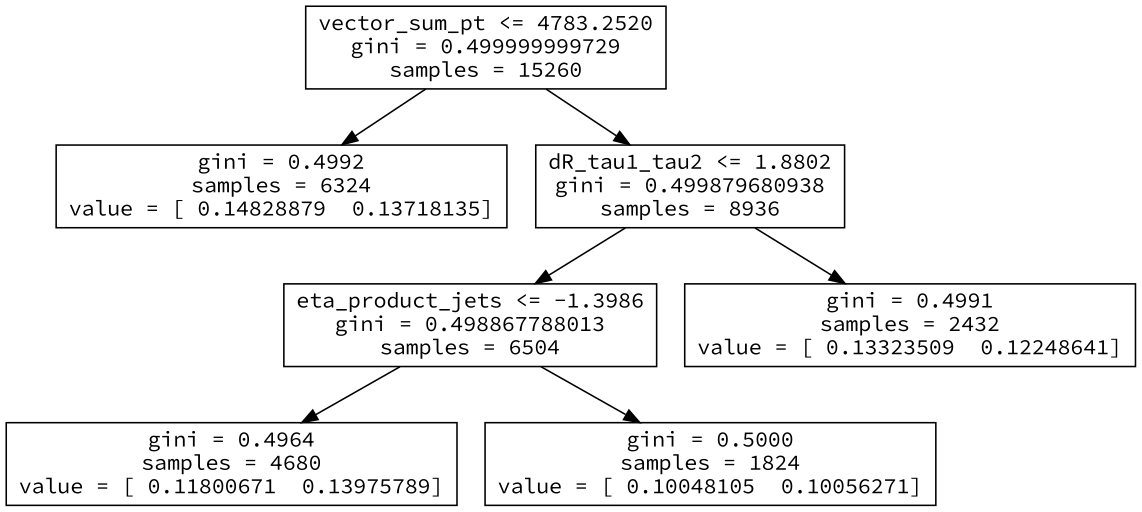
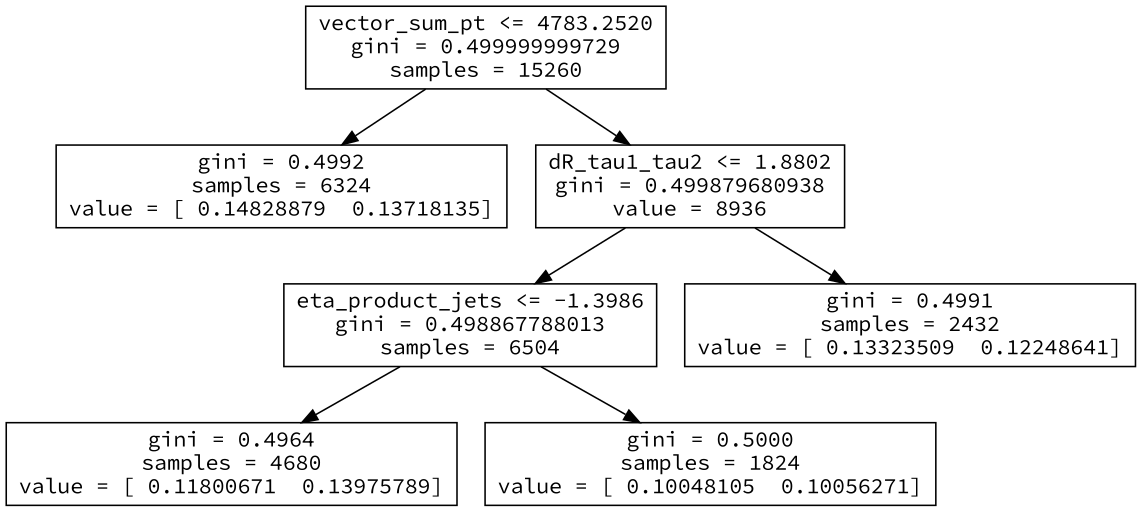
(690, 186) -> (690, 186)
